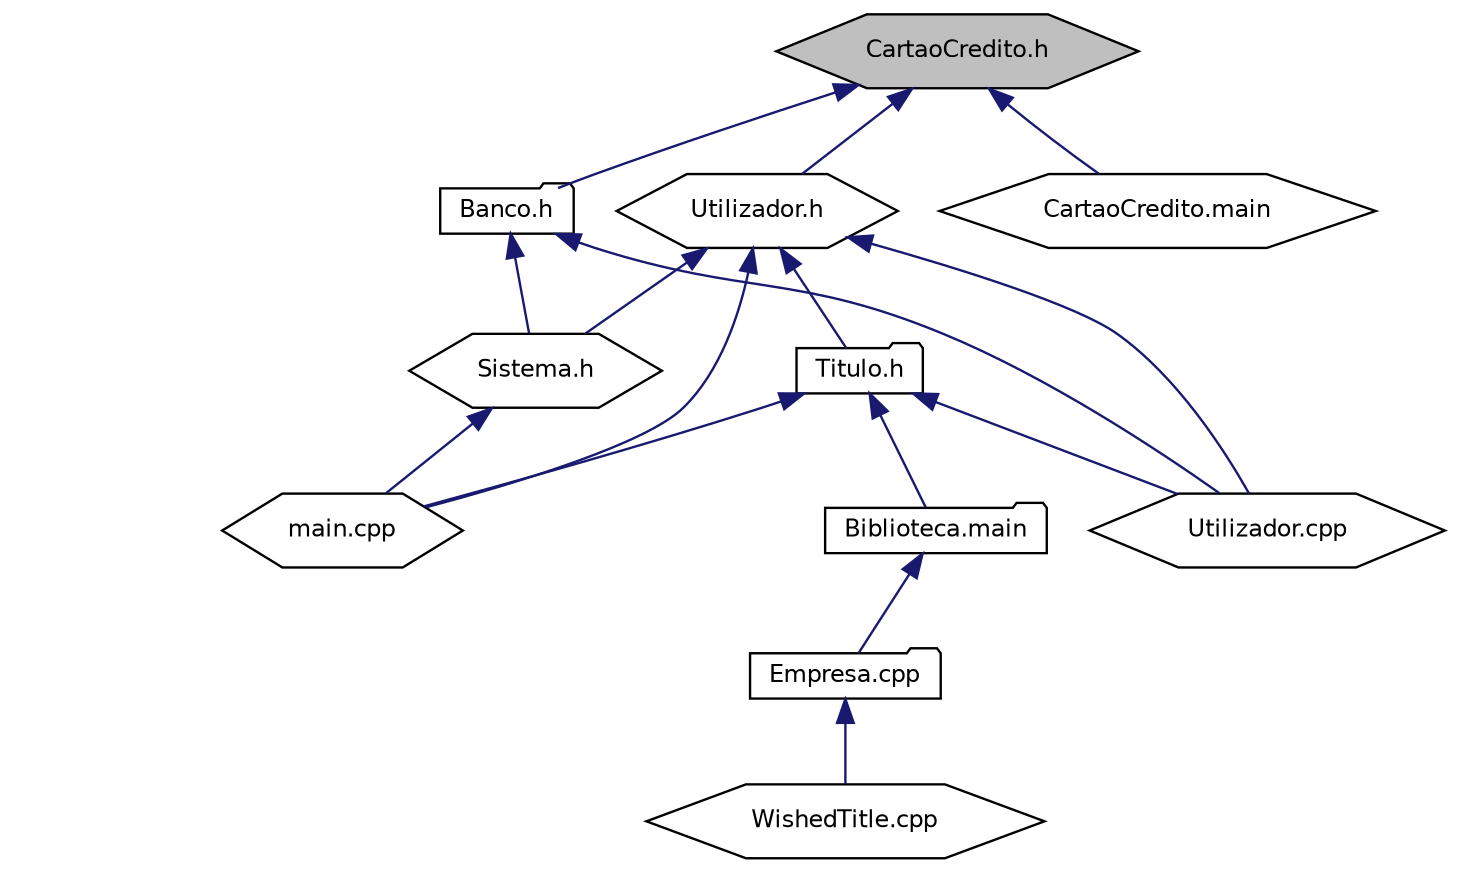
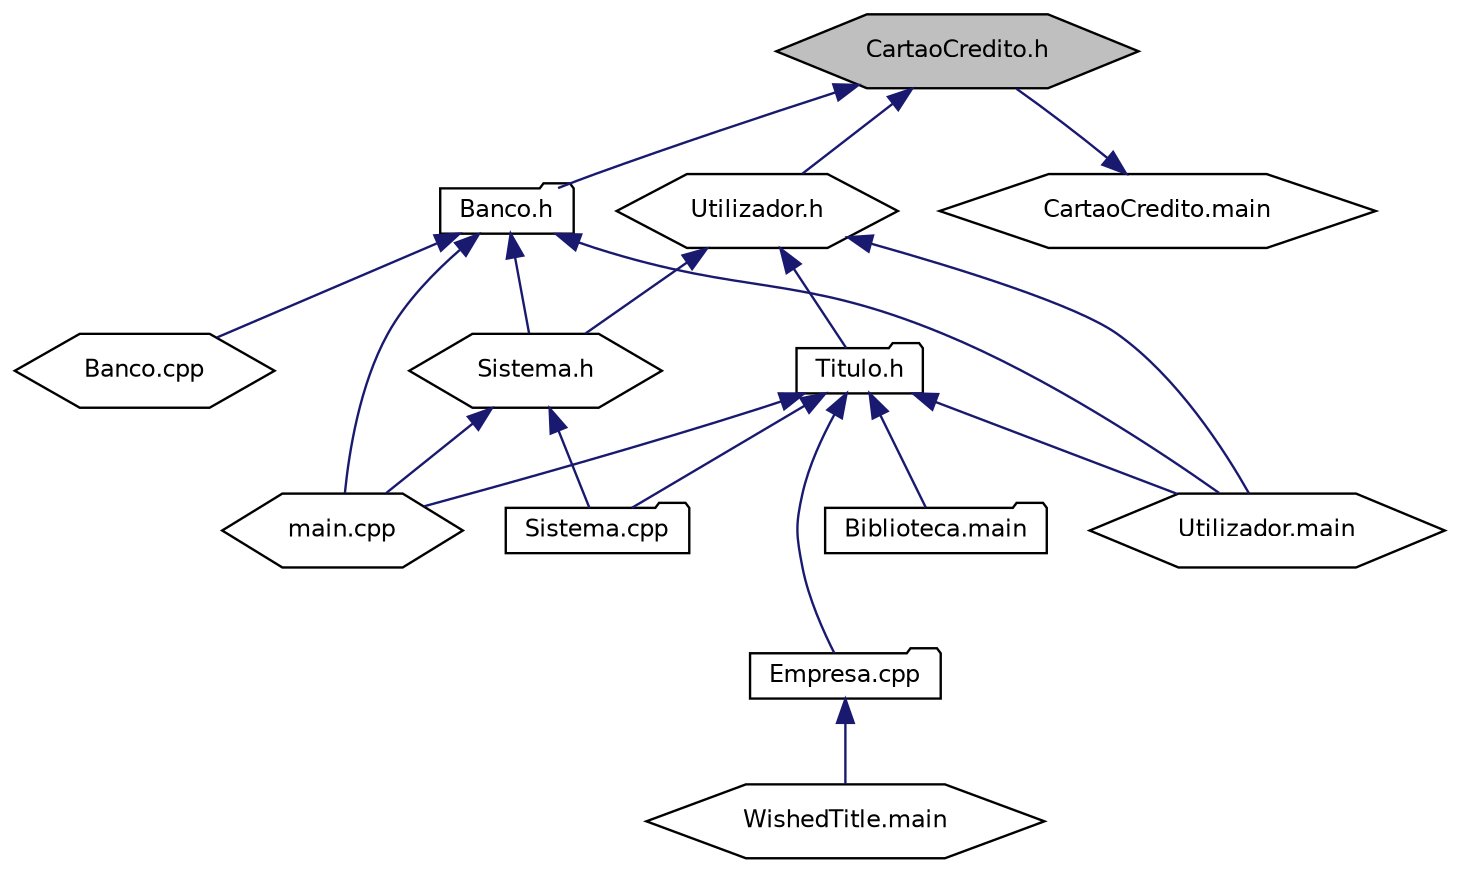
(1053, 140) -> (1062, 123)
none -> (145, 371)
(668, 420) -> (376, 359)
none -> (598, 531)
(1267, 531) -> (1267, 531)
(884, 613) -> (798, 533)
(845, 821) -> (845, 821)
